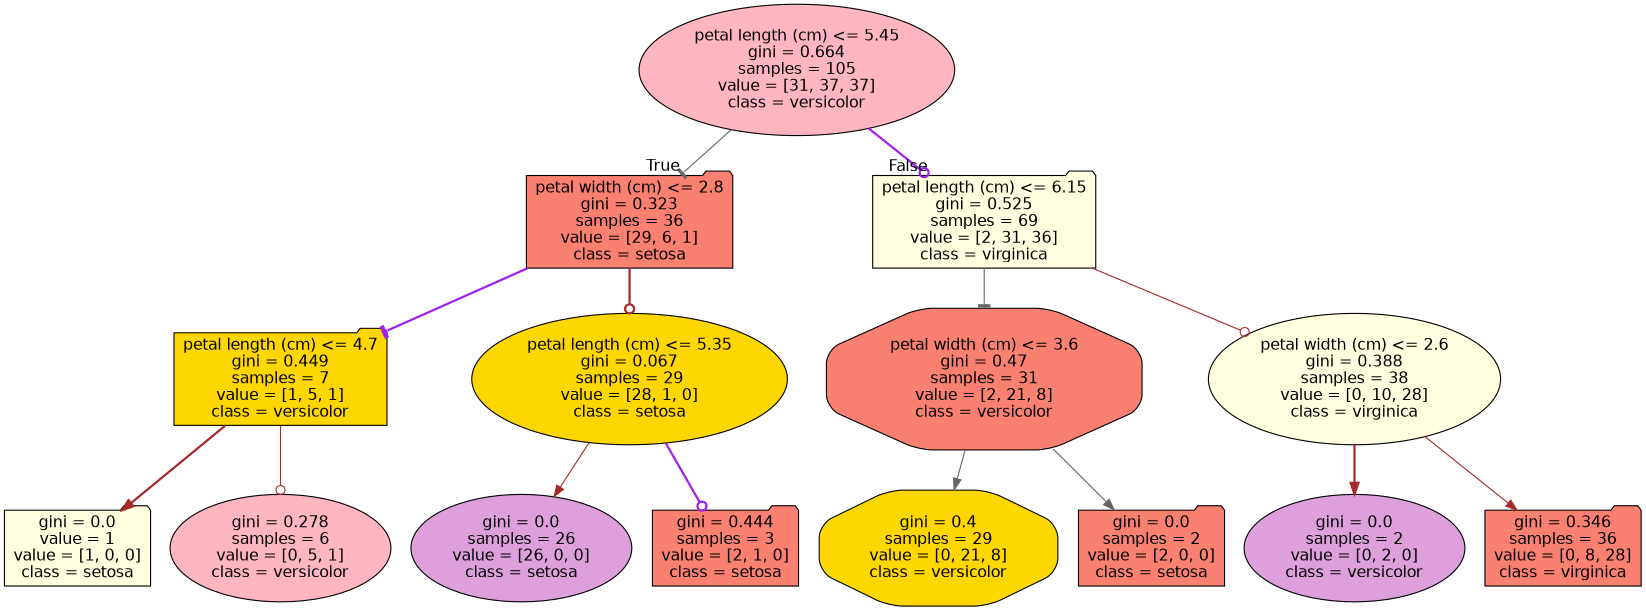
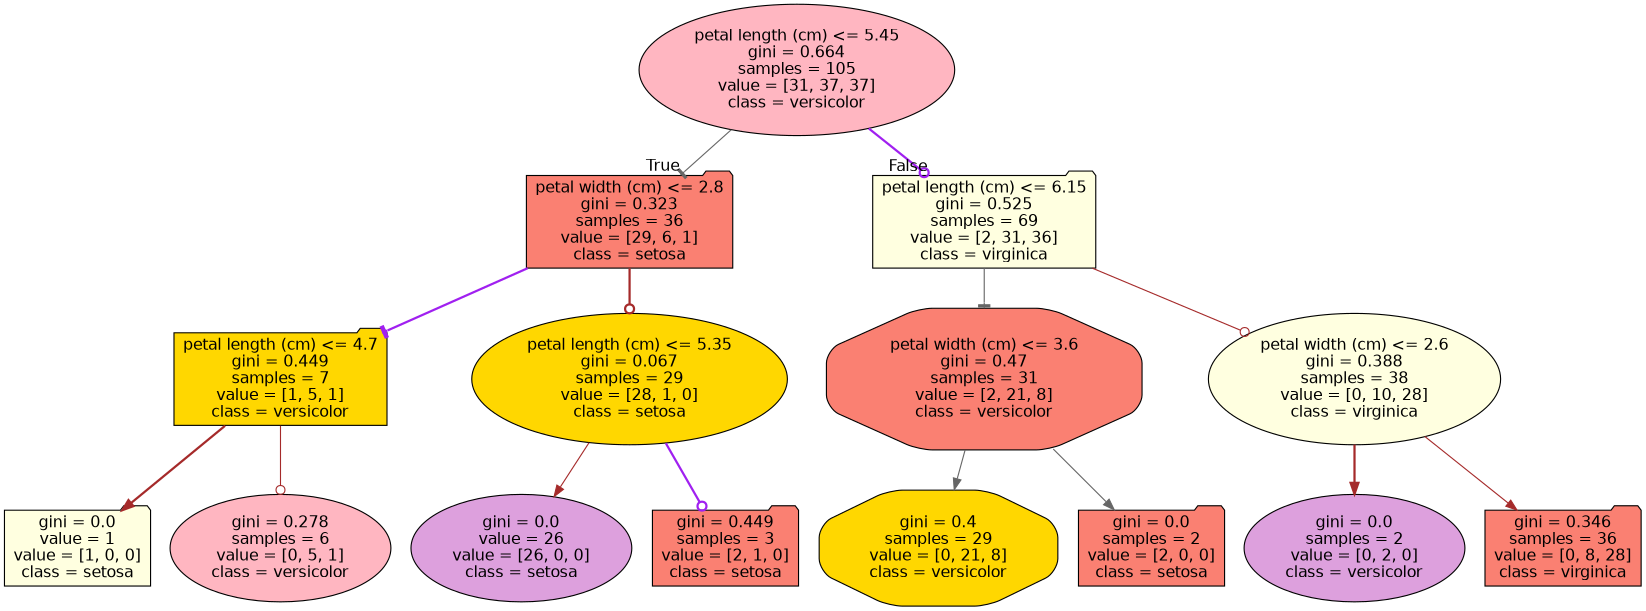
(521, 548) -> (521, 548)
(725, 548) -> (725, 548)
